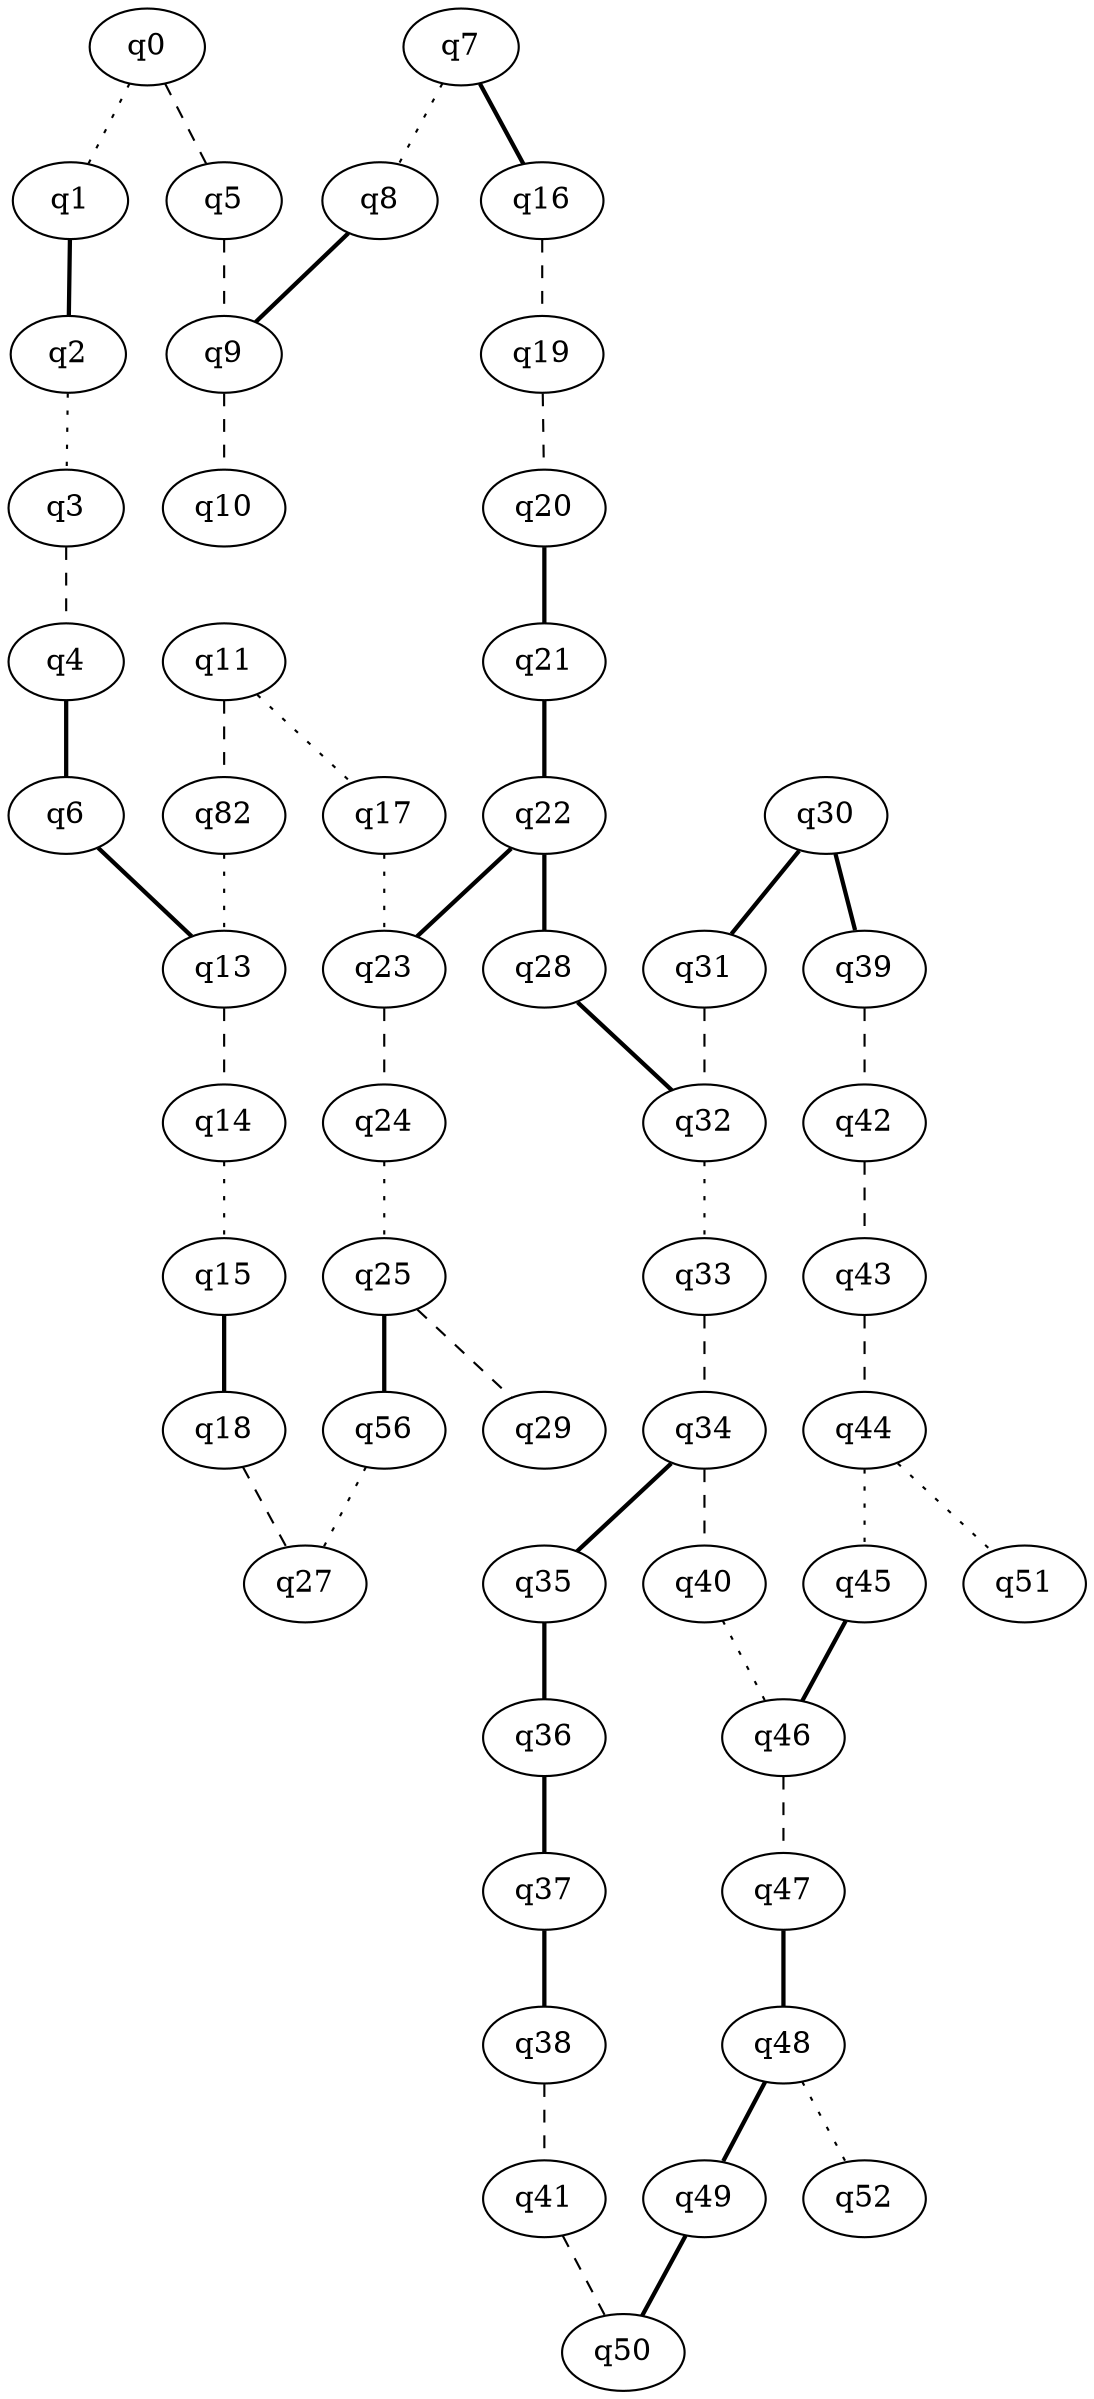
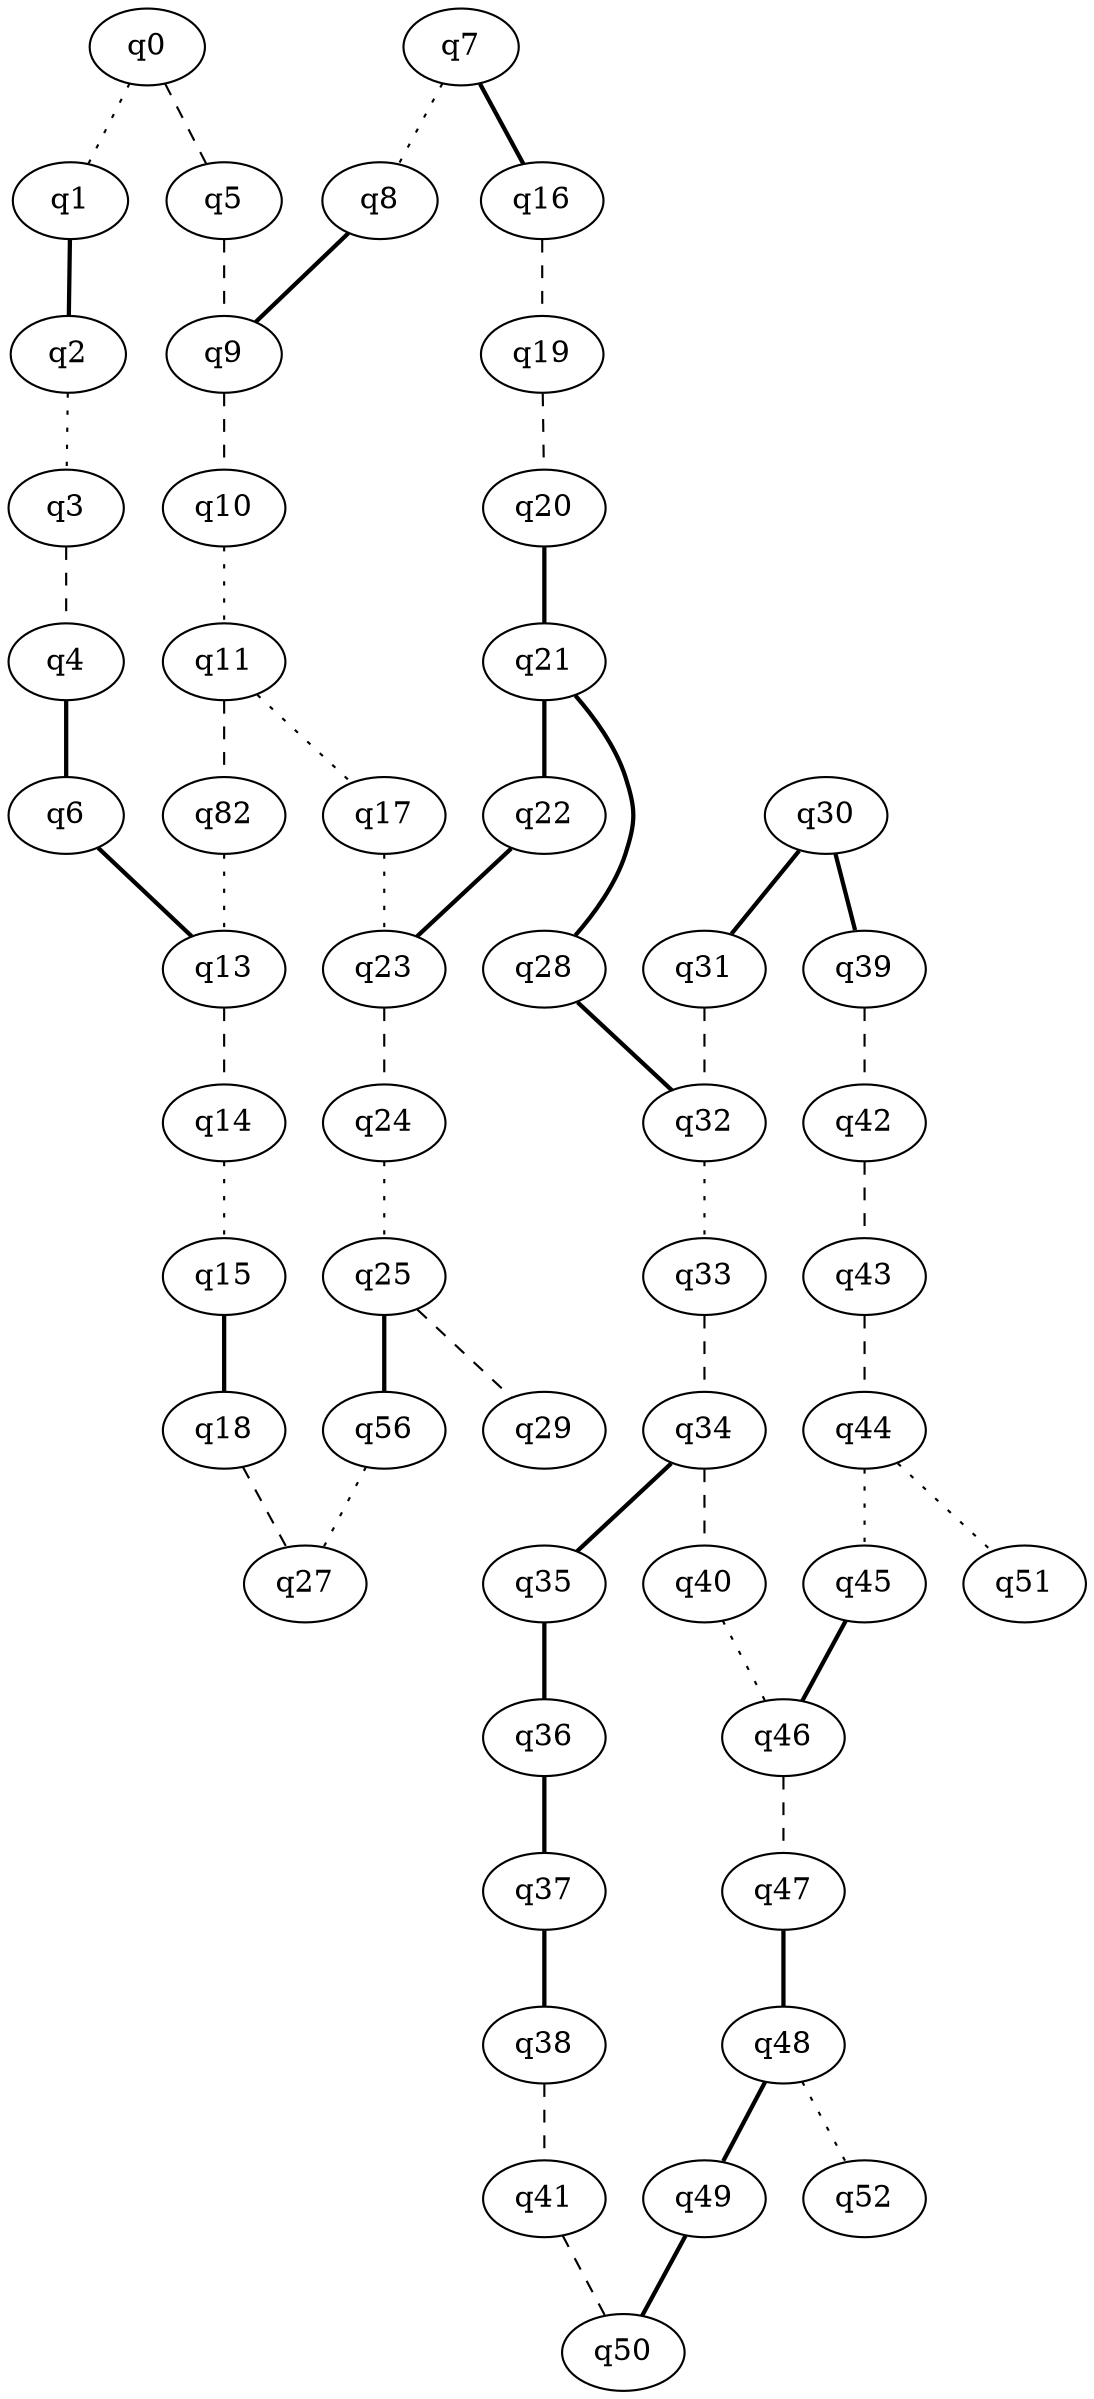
none -> (224, 585)
(544, 893) -> (633, 815)
